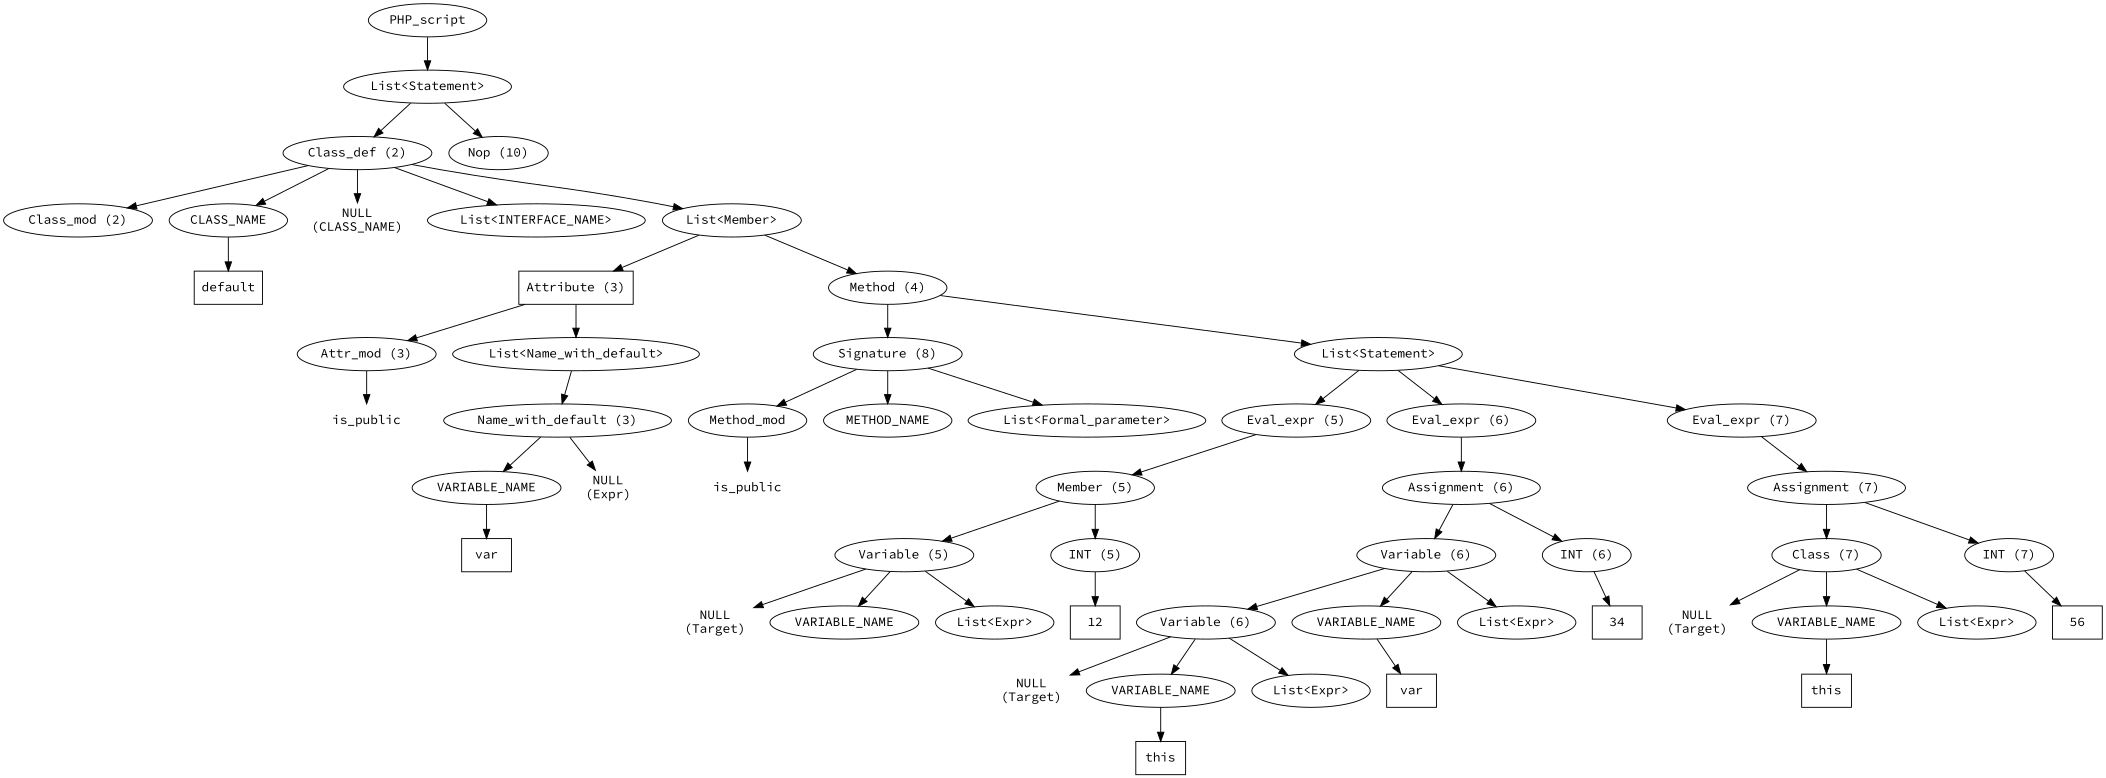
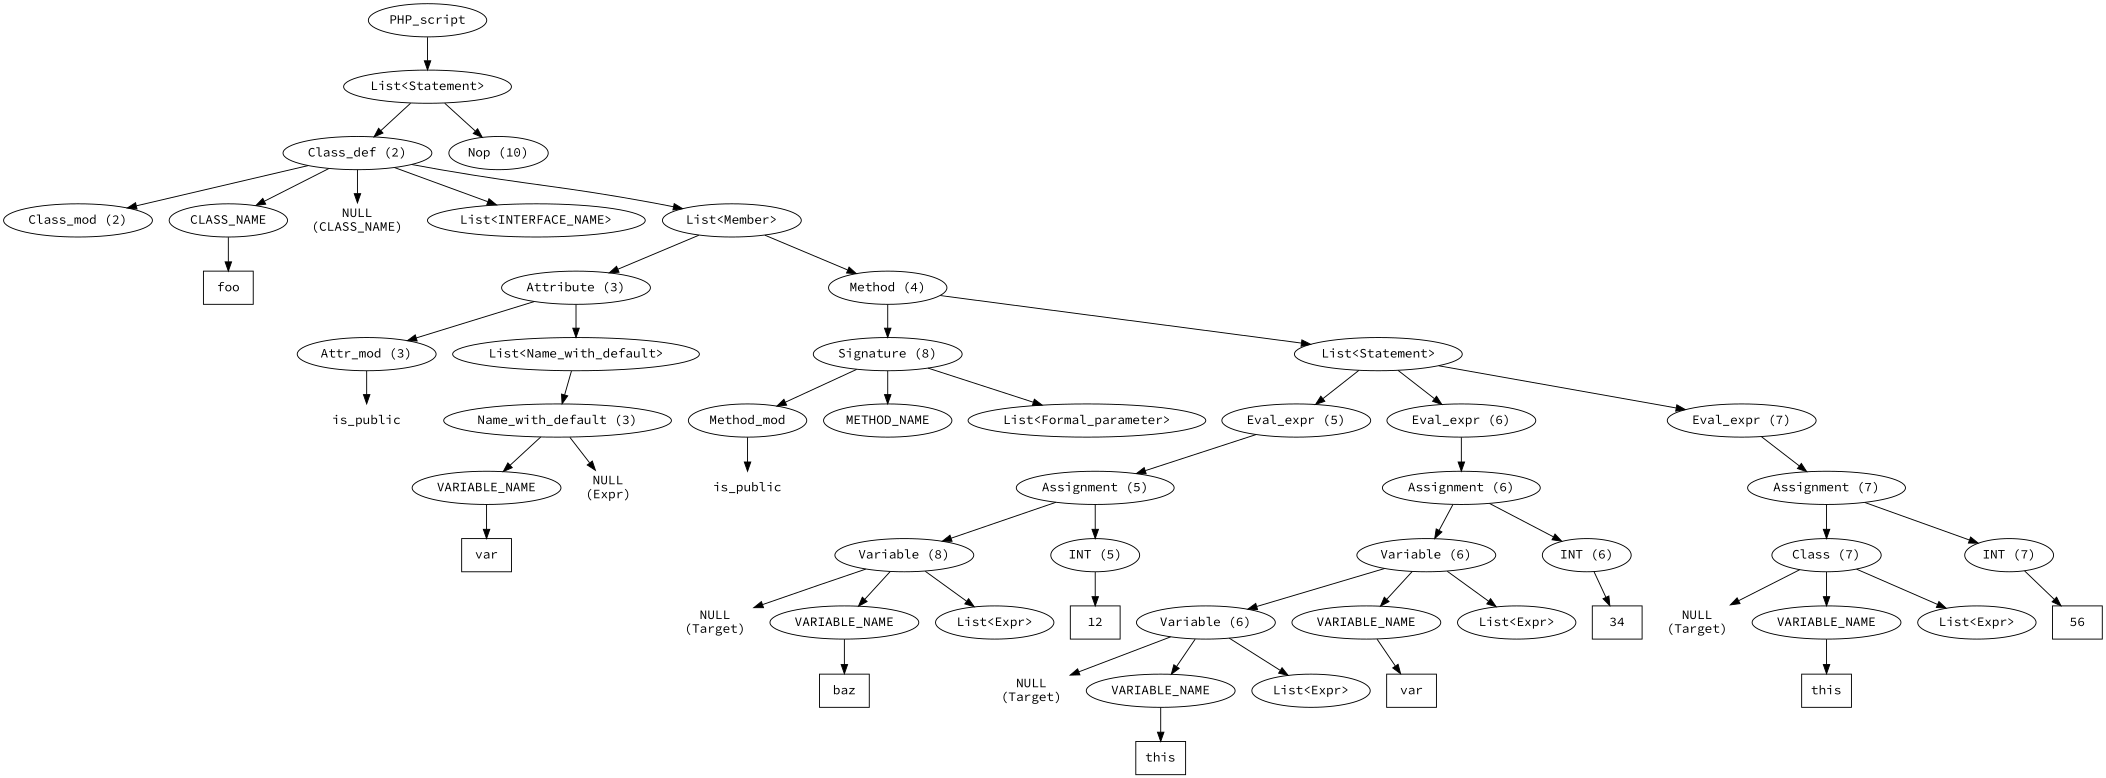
(228, 288) -> (228, 288)
(576, 288) -> (576, 288)
(1095, 488) -> (1095, 488)
(904, 555) -> (904, 555)
none -> (844, 691)
